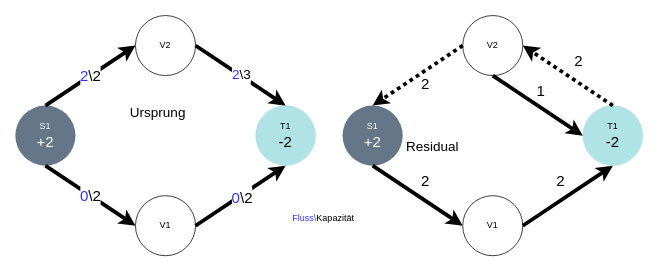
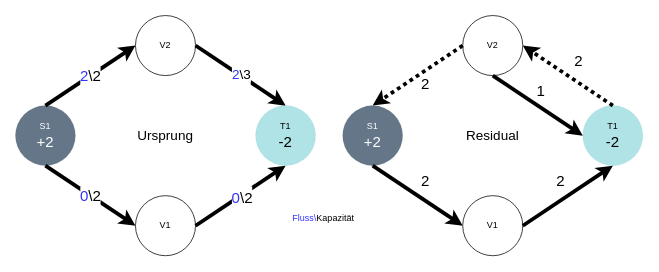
(158, 113) -> (165, 135)
(432, 147) -> (492, 135)
